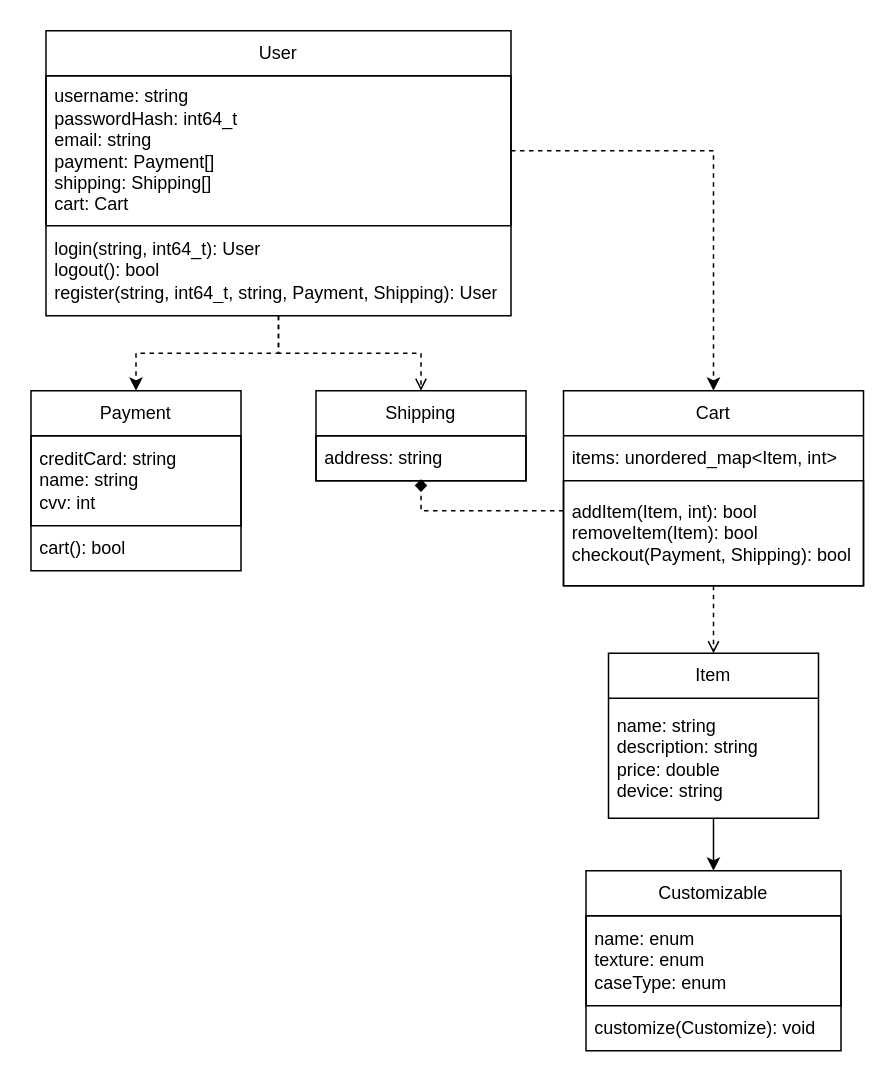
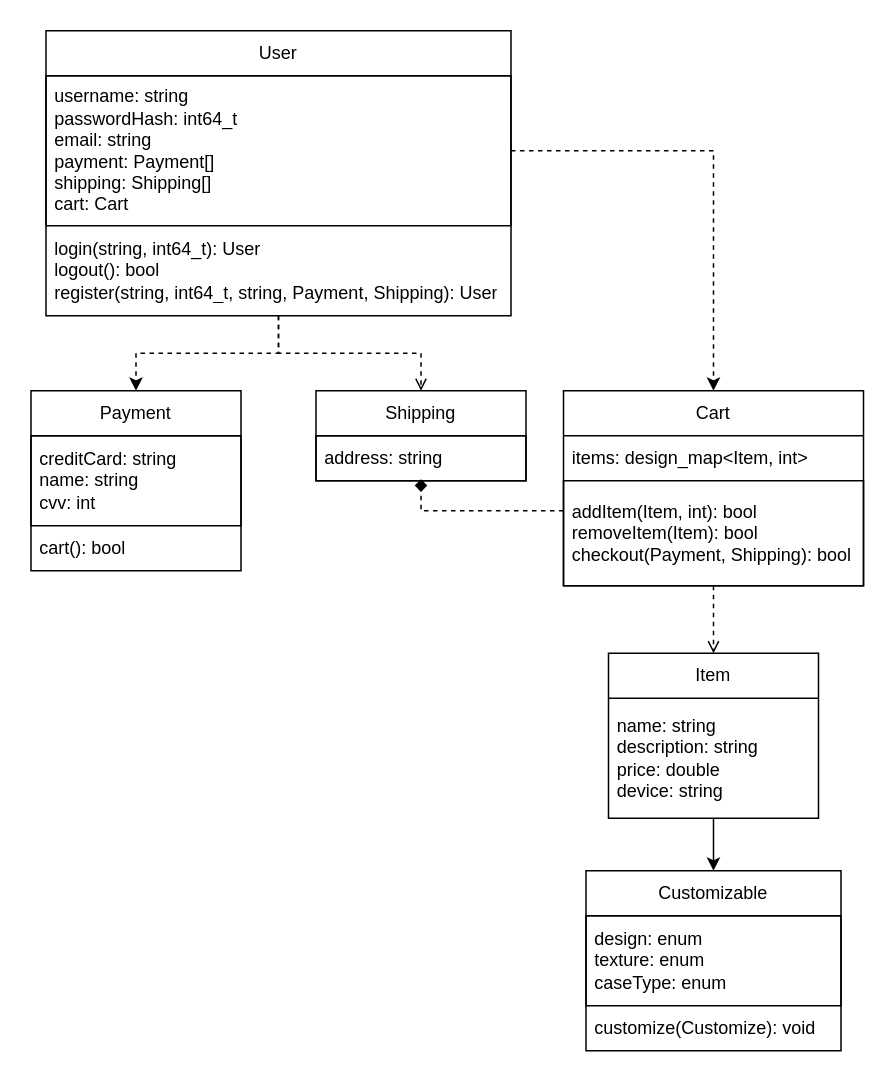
(714, 458) -> (697, 458)
(661, 961) -> (661, 961)
